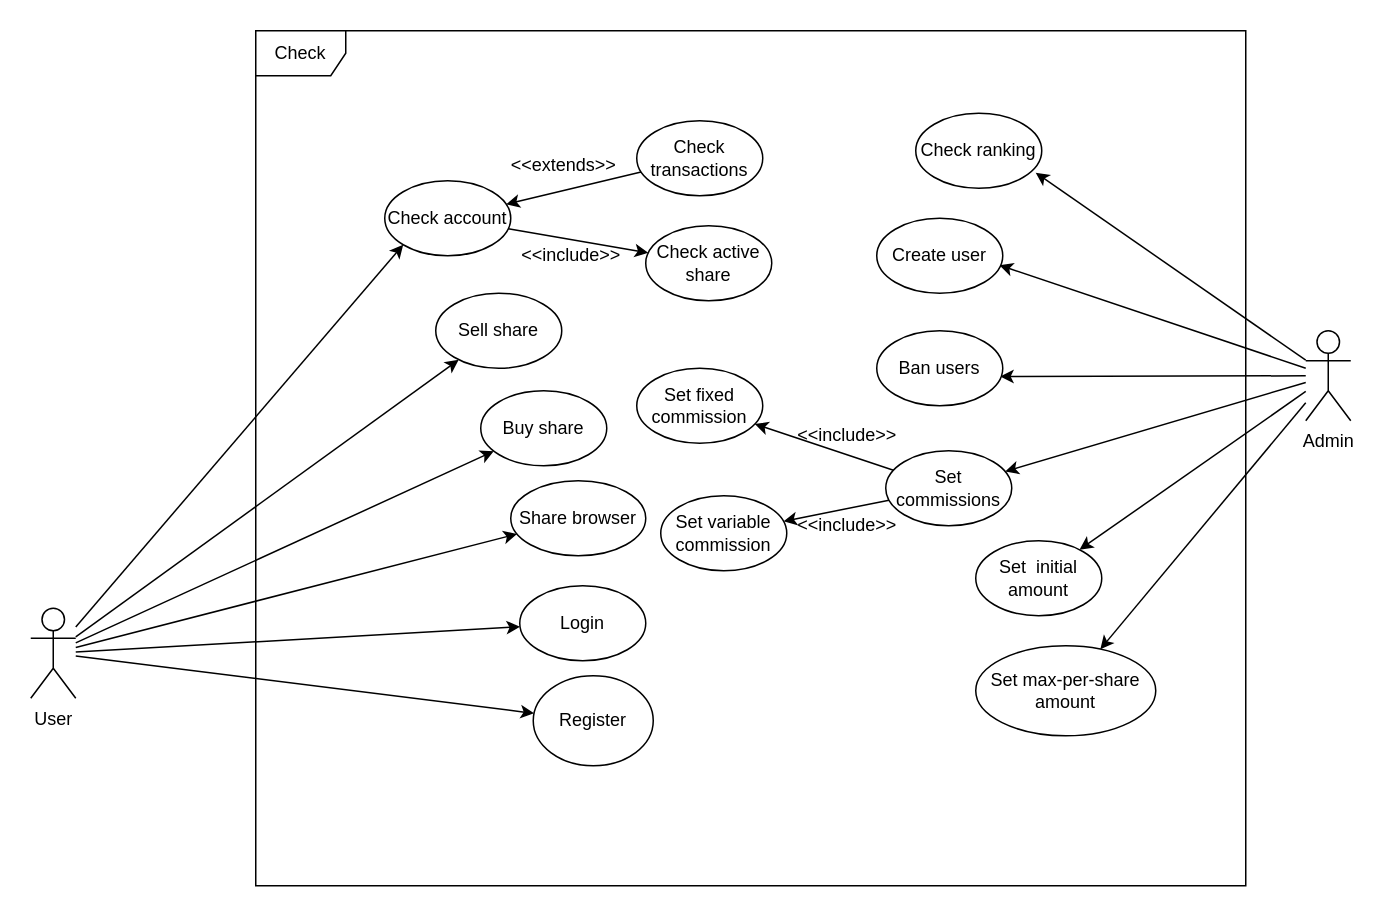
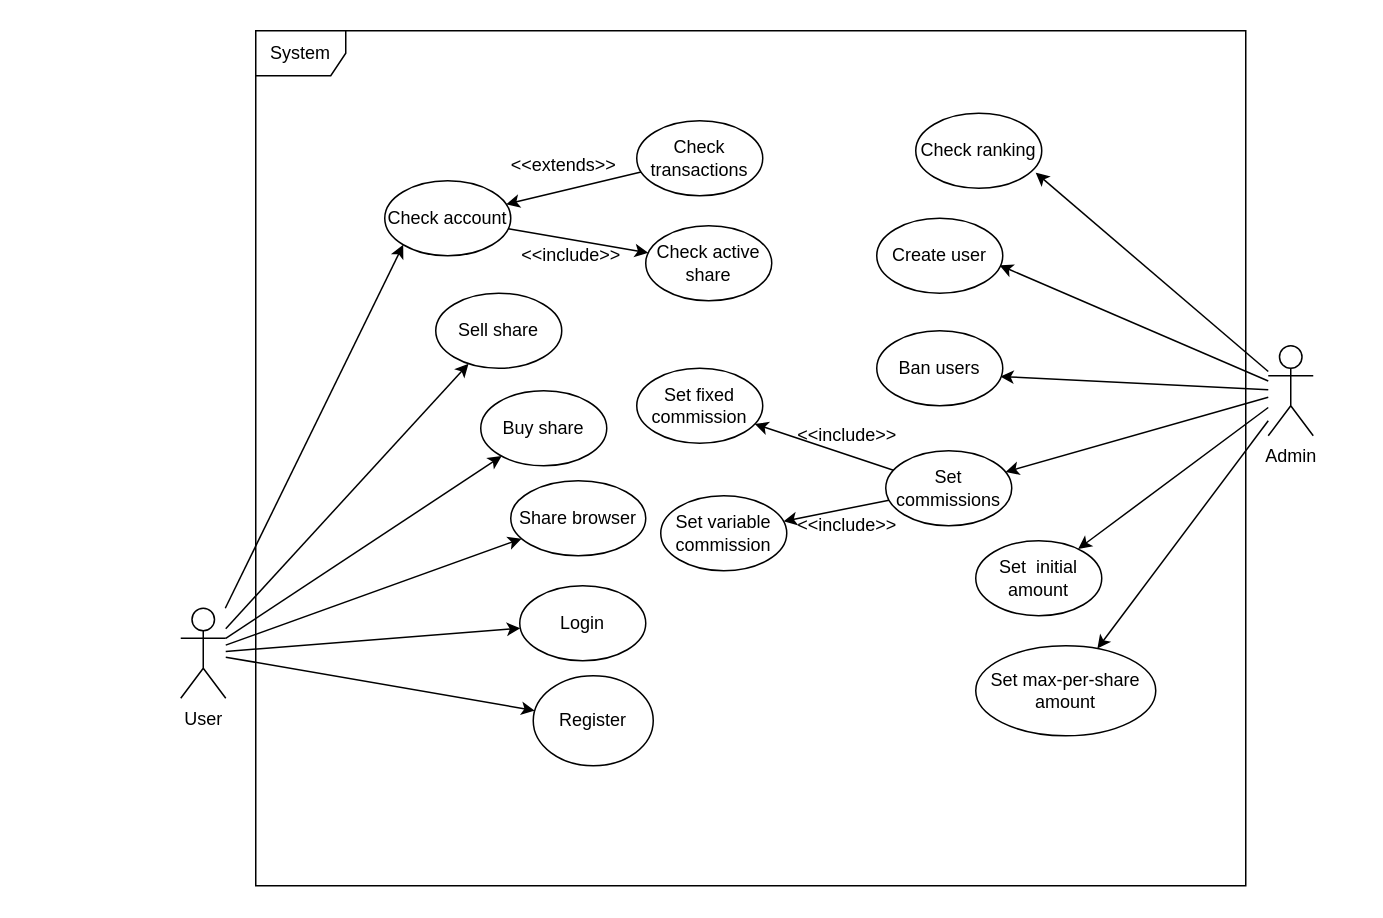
(301, 53) -> (301, 53)
(1328, 376) -> (1291, 391)
(53, 653) -> (203, 653)
